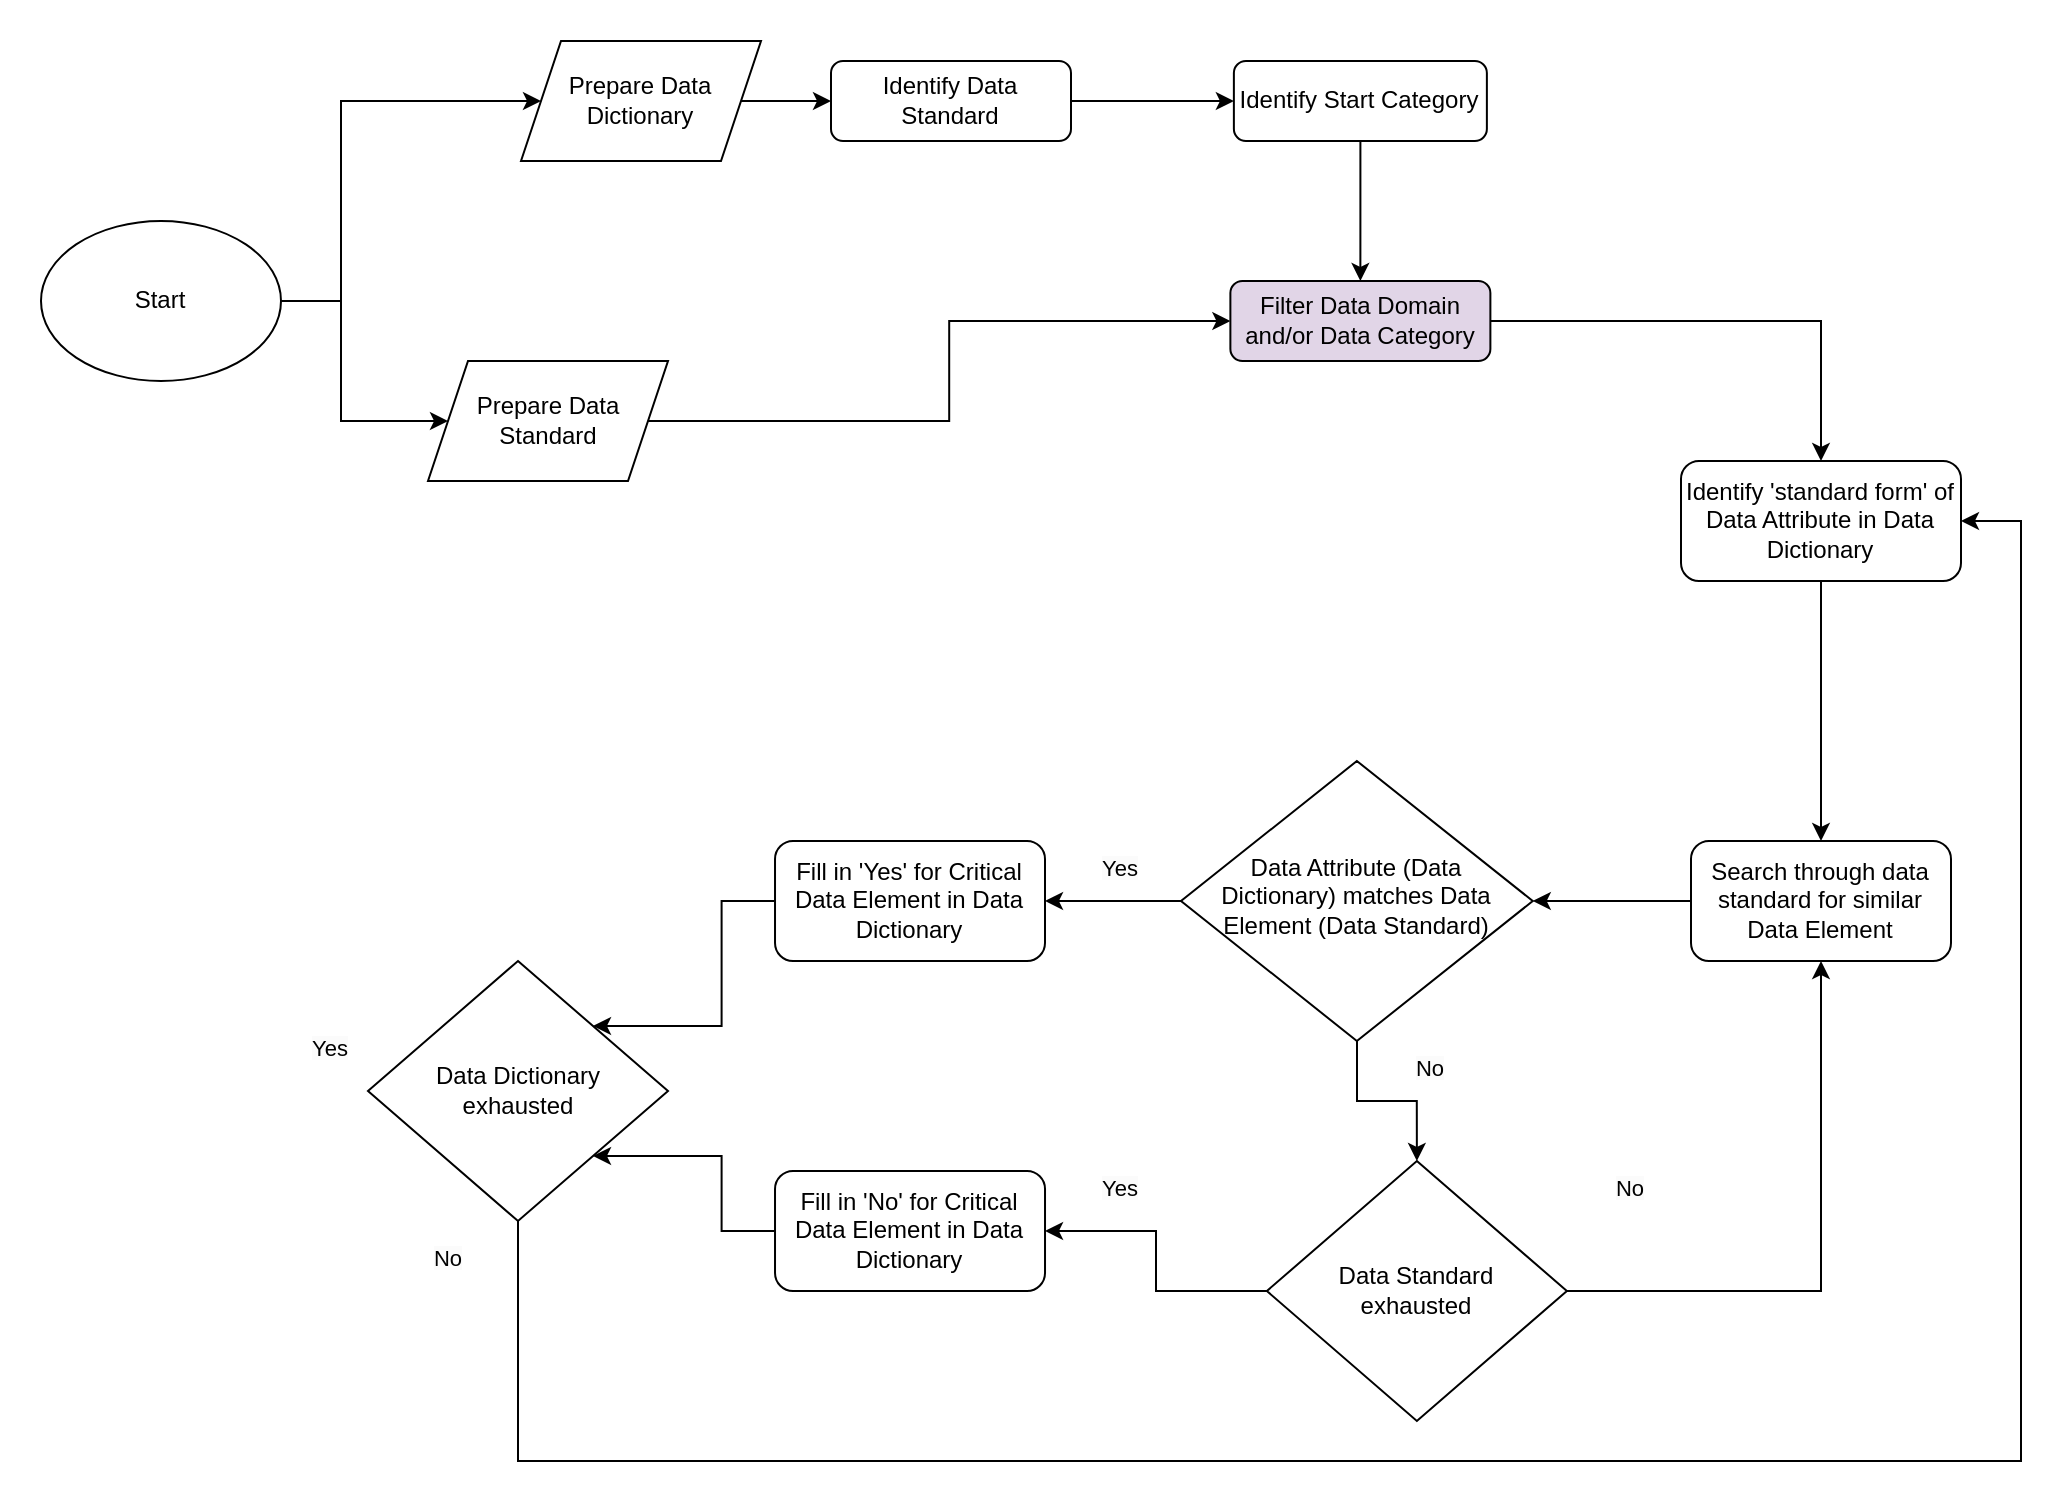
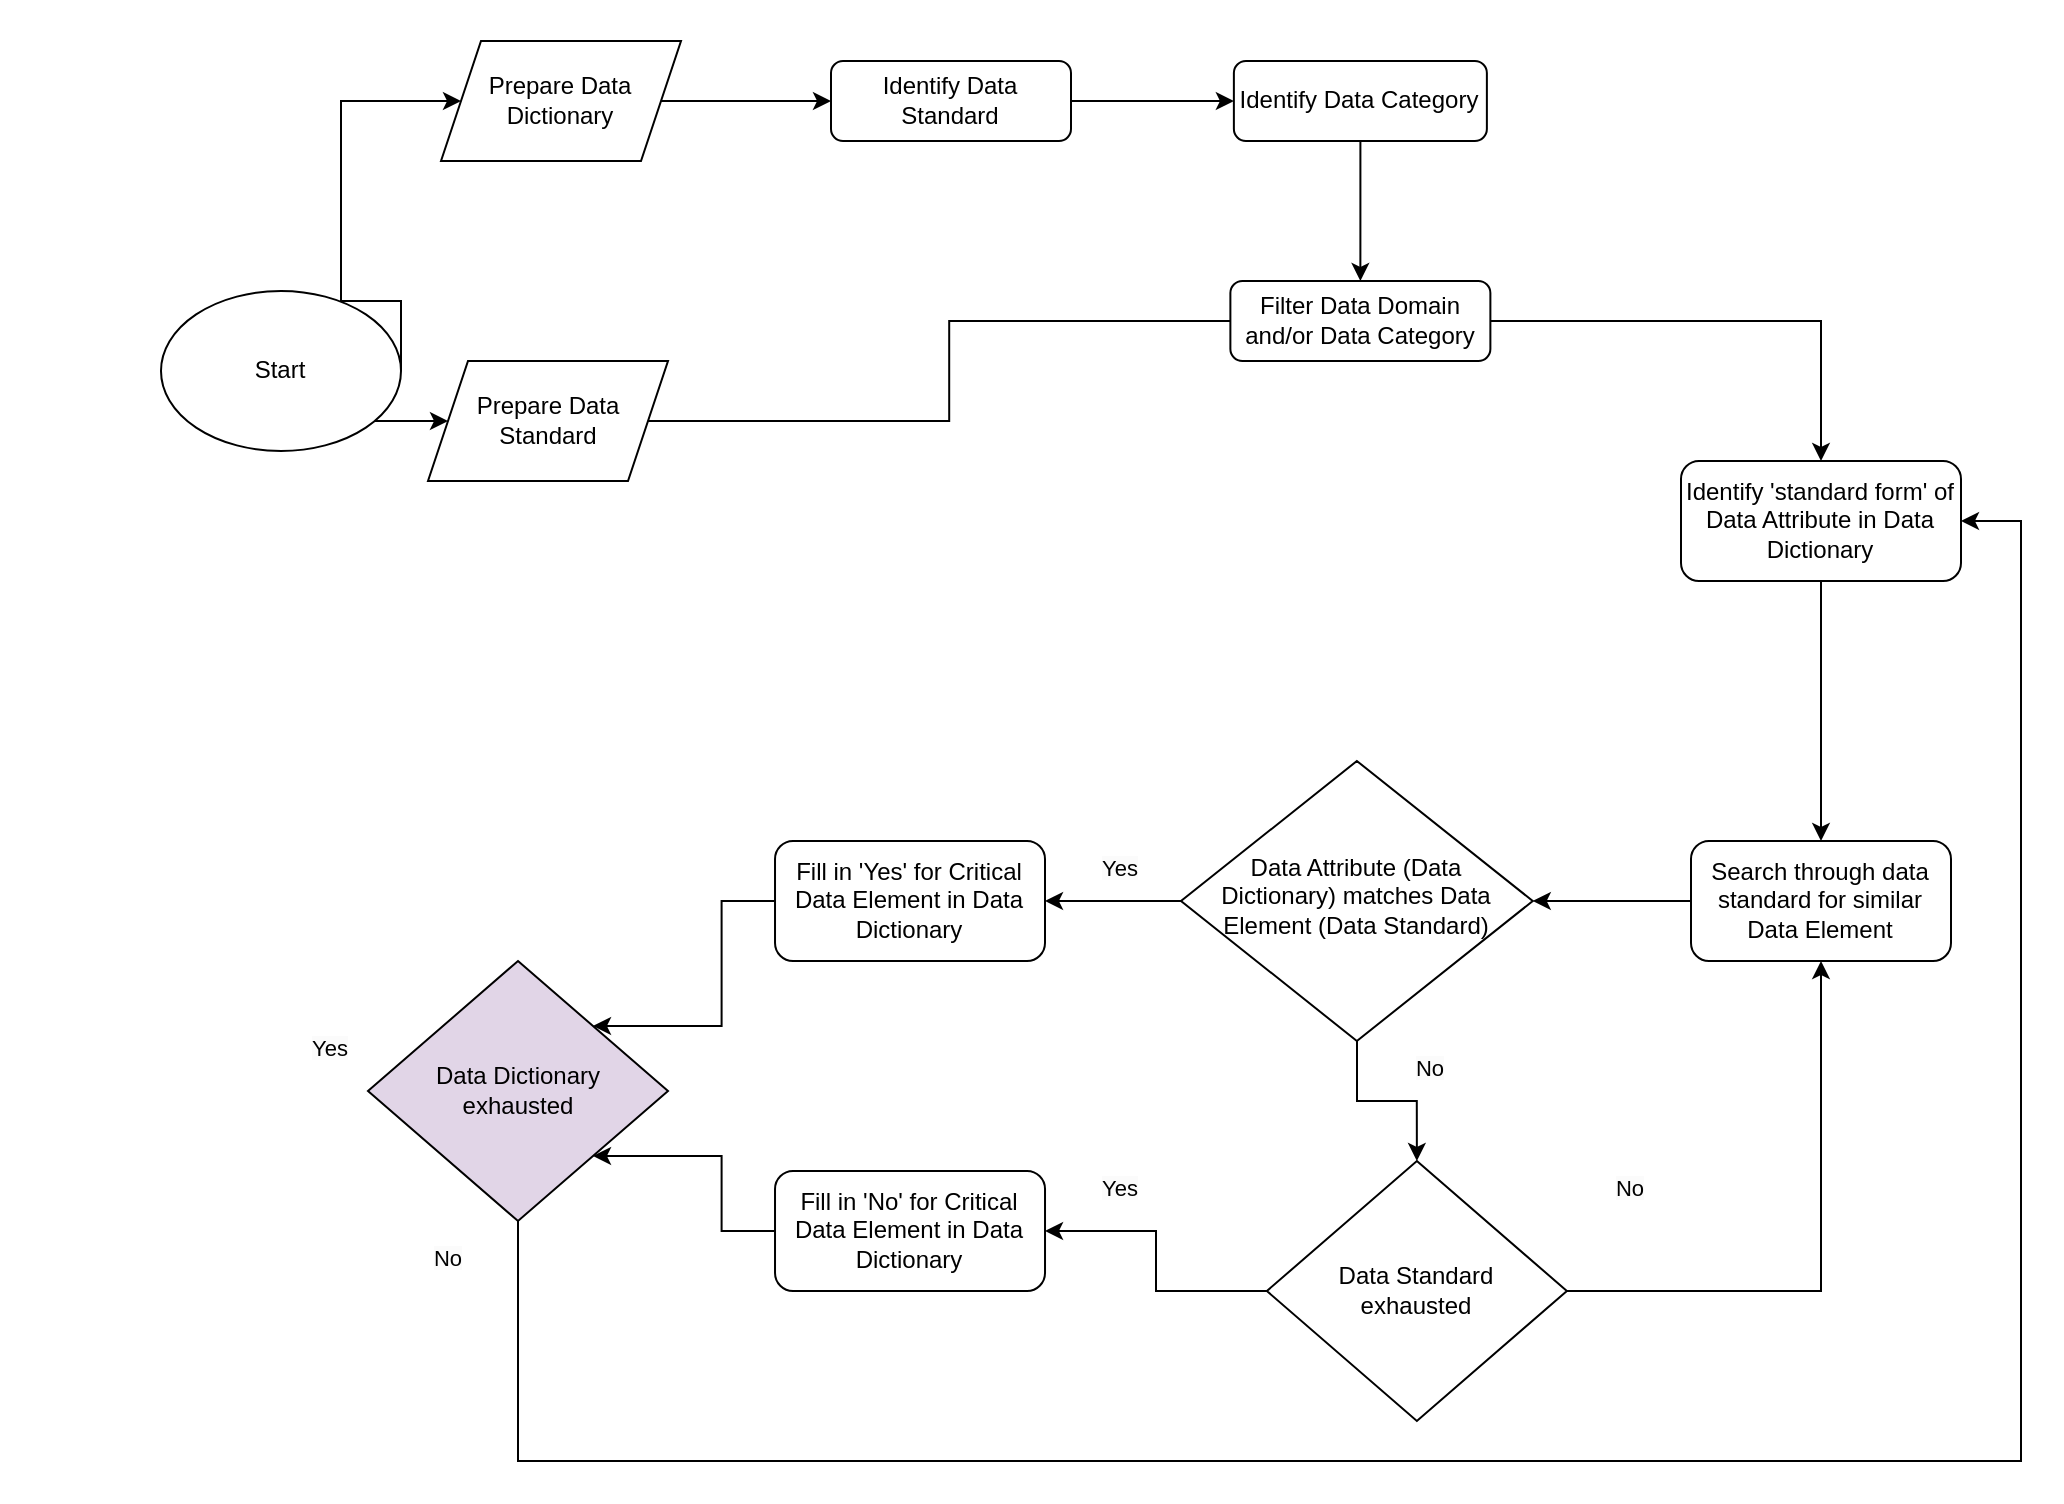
(641, 101) -> (561, 101)
(1360, 101) -> (1360, 101)
(161, 301) -> (281, 371)
(1215, 321) -> (1221, 321)
(1360, 321) -> (1360, 321)
(518, 1091) -> (518, 1091)
